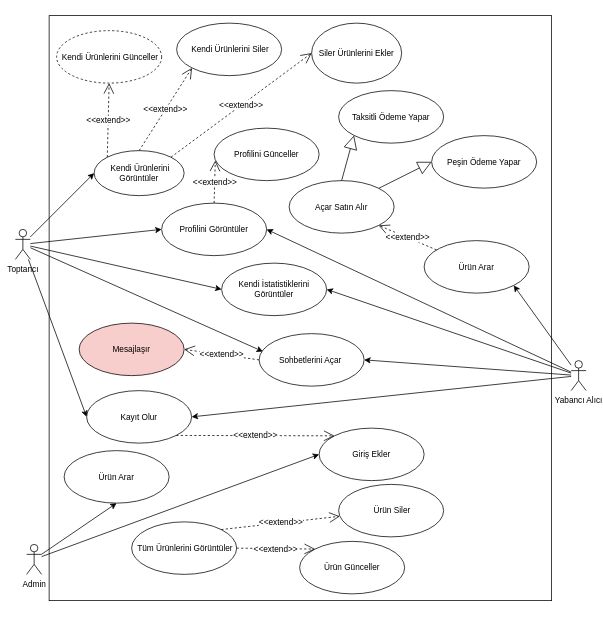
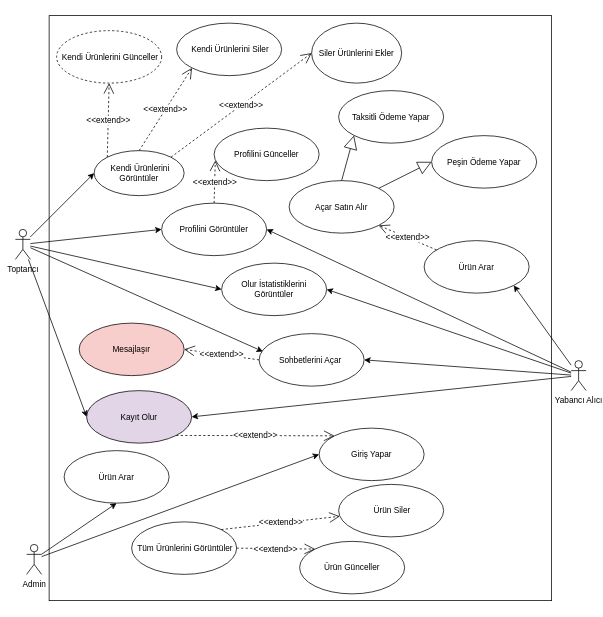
(274, 289) -> (274, 289)
(139, 417) -> (139, 417)
(372, 454) -> (372, 454)
